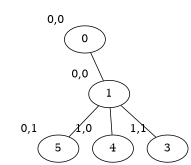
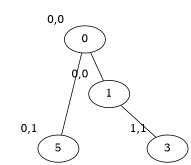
(84, 121) -> (72, 94)
(113, 149) -> none
